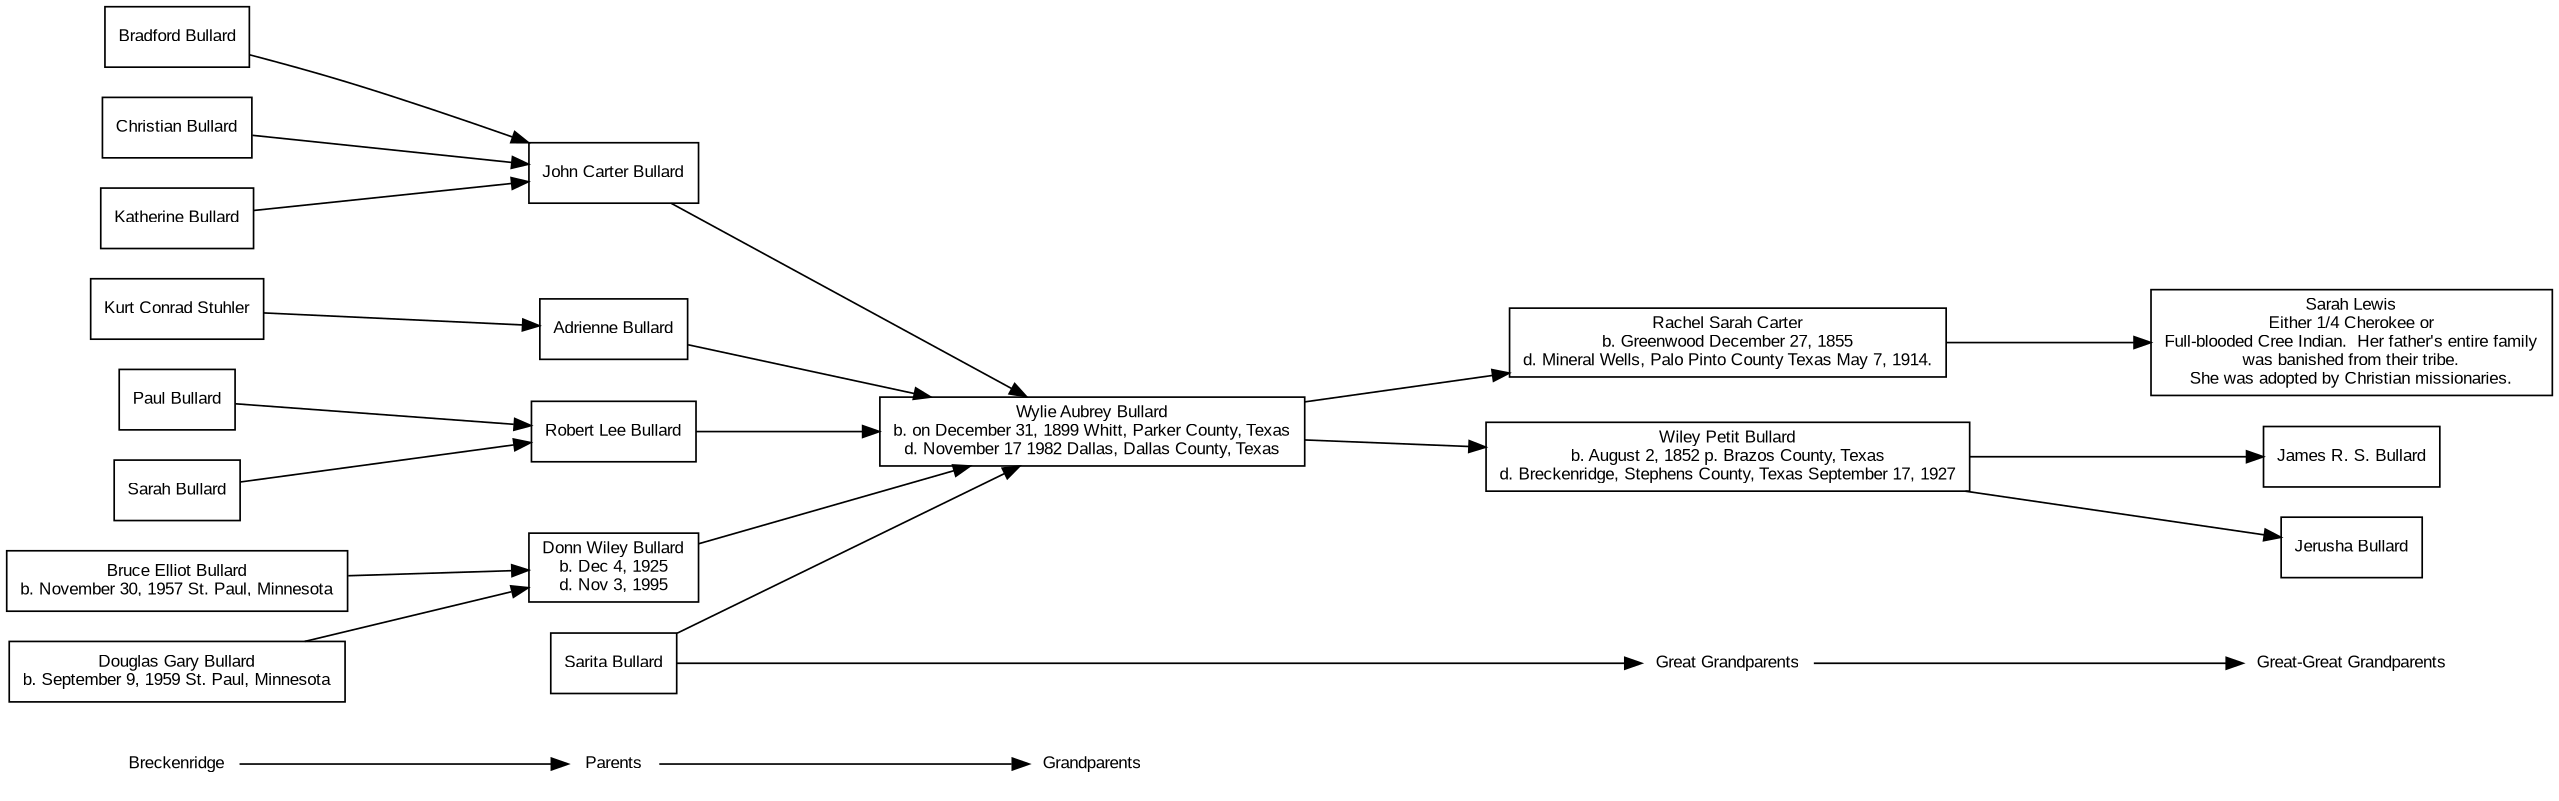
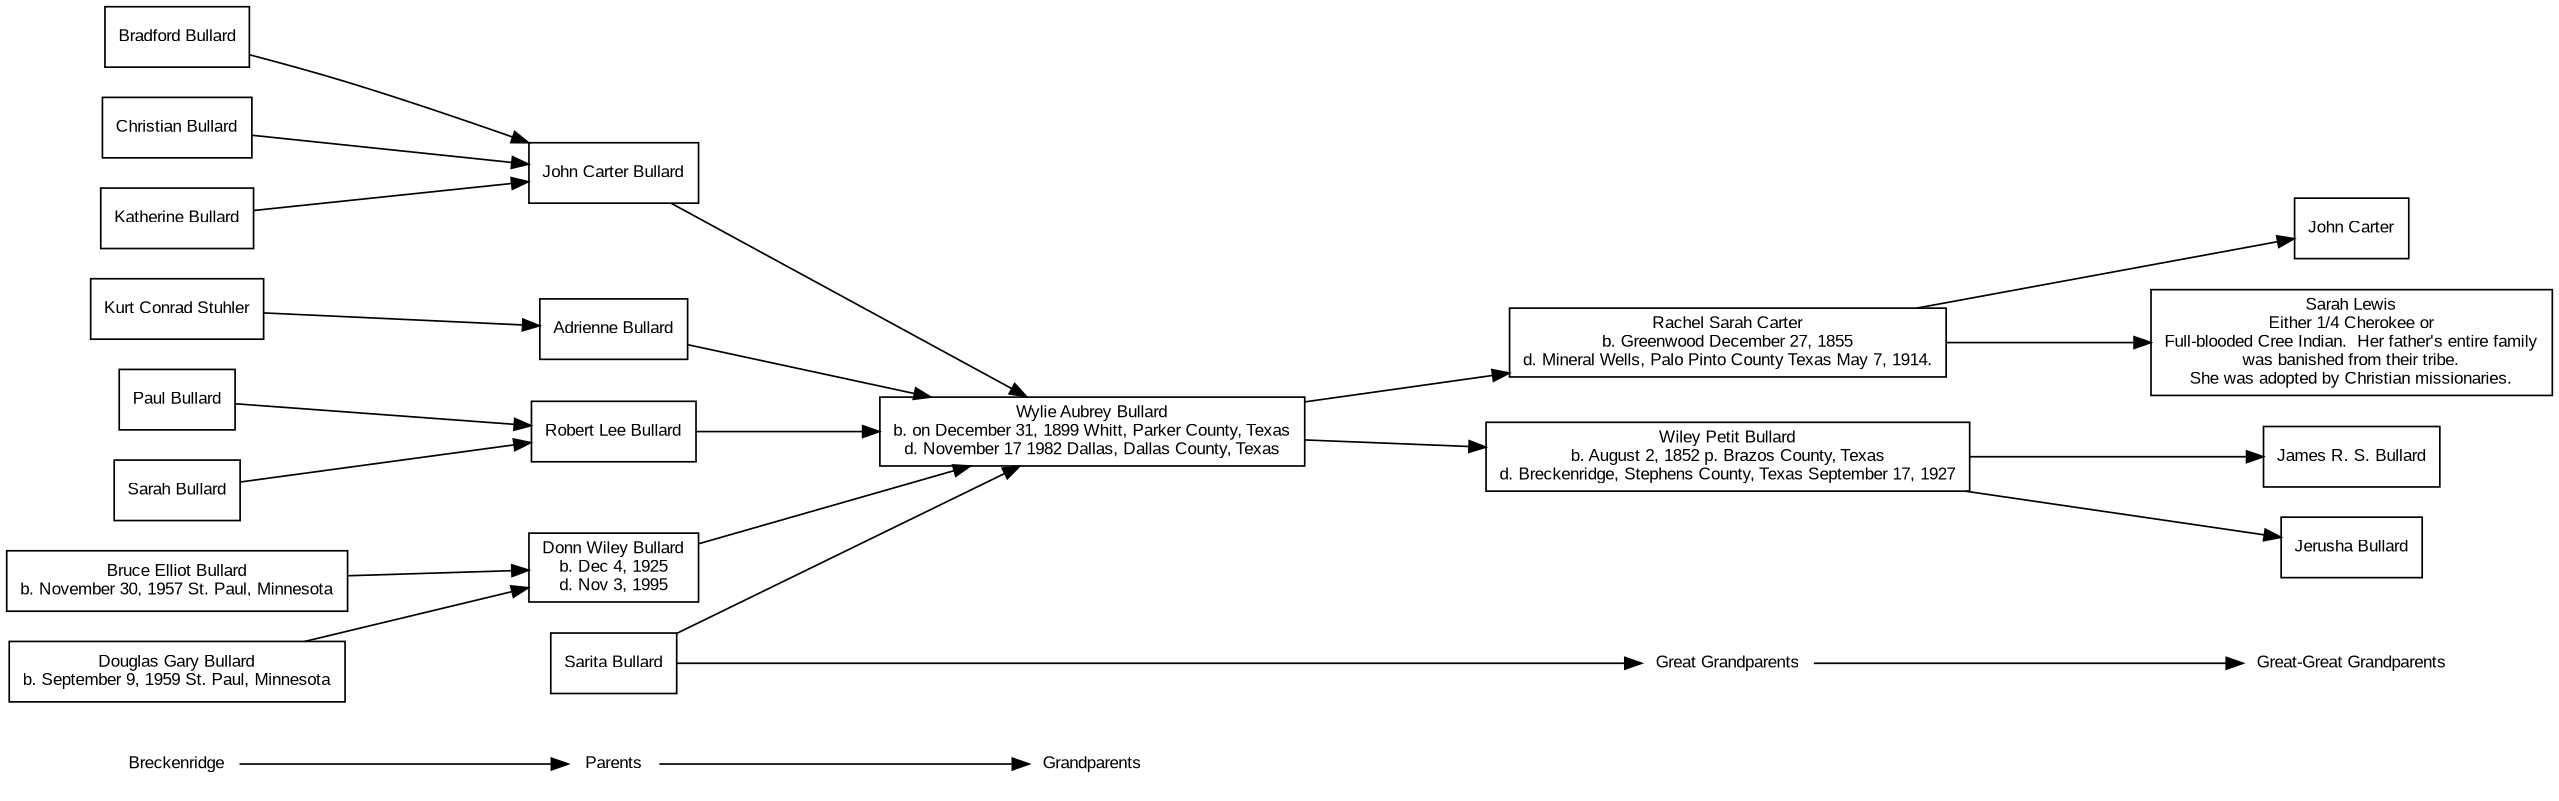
none -> (2352, 228)
